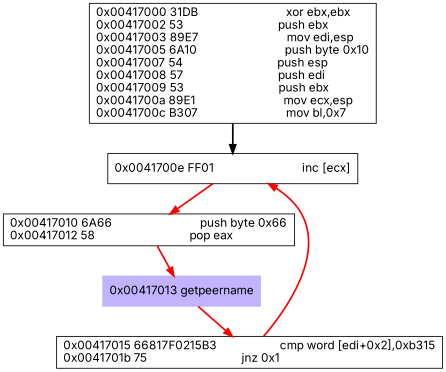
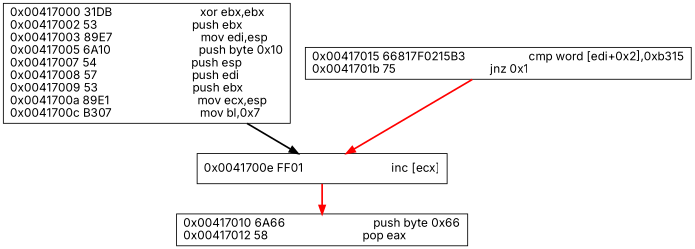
(182, 291) -> none
